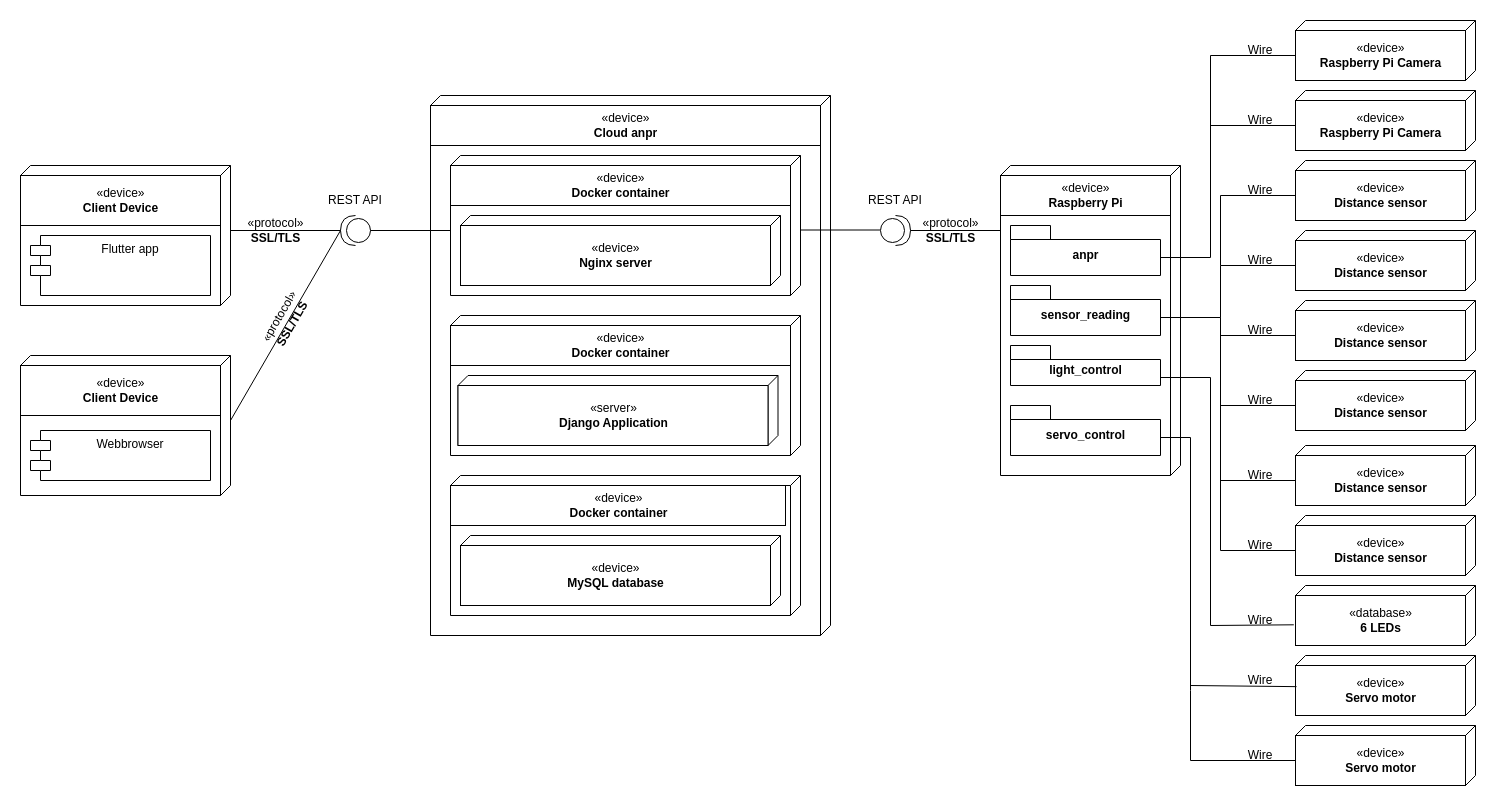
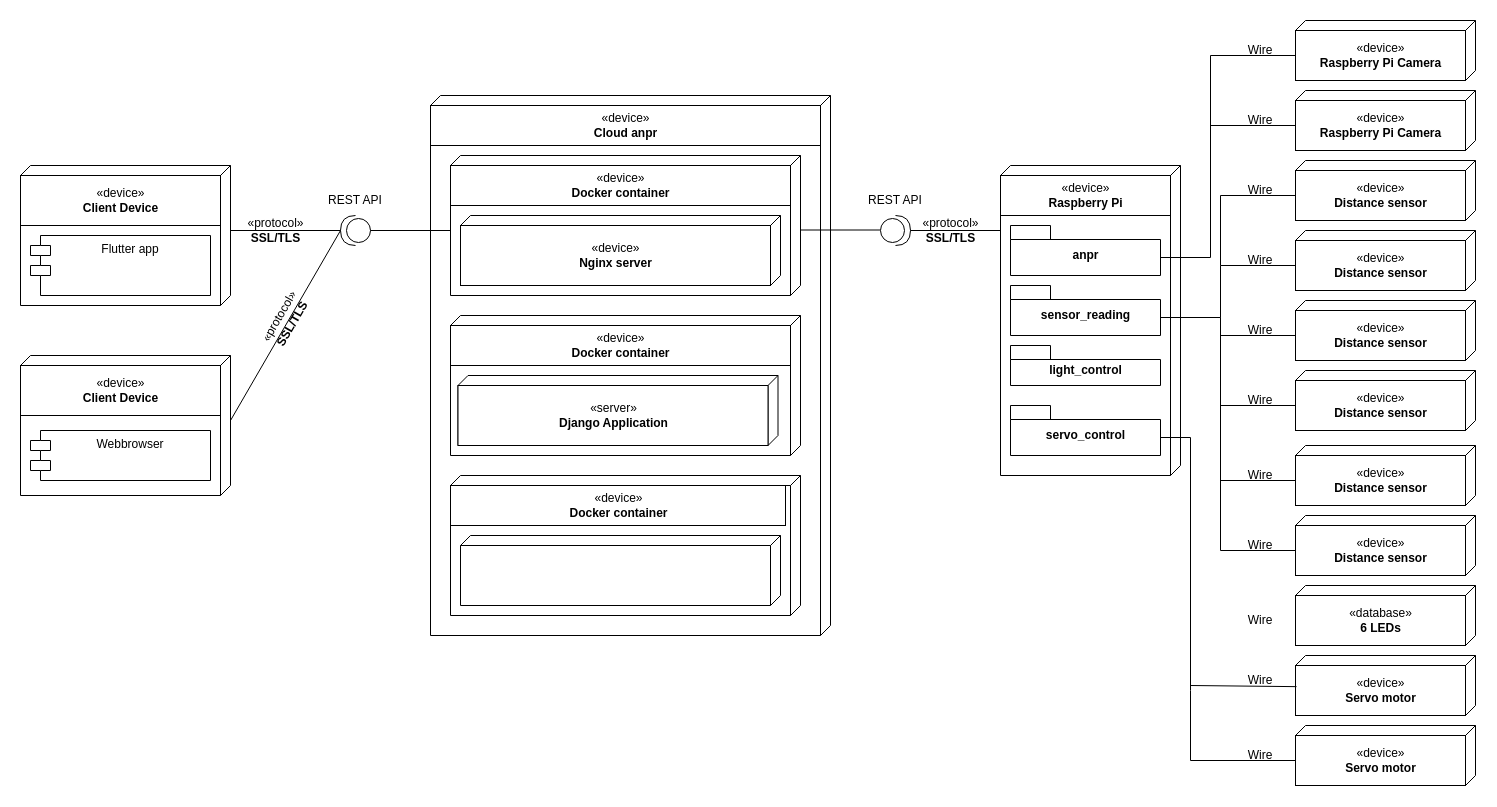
(1211, 519) -> none
(616, 576) -> none
